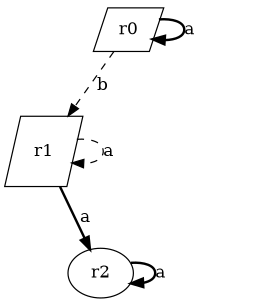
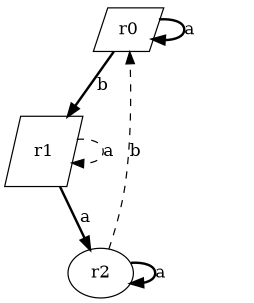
(94, 79) -> (94, 79)
none -> (128, 158)
